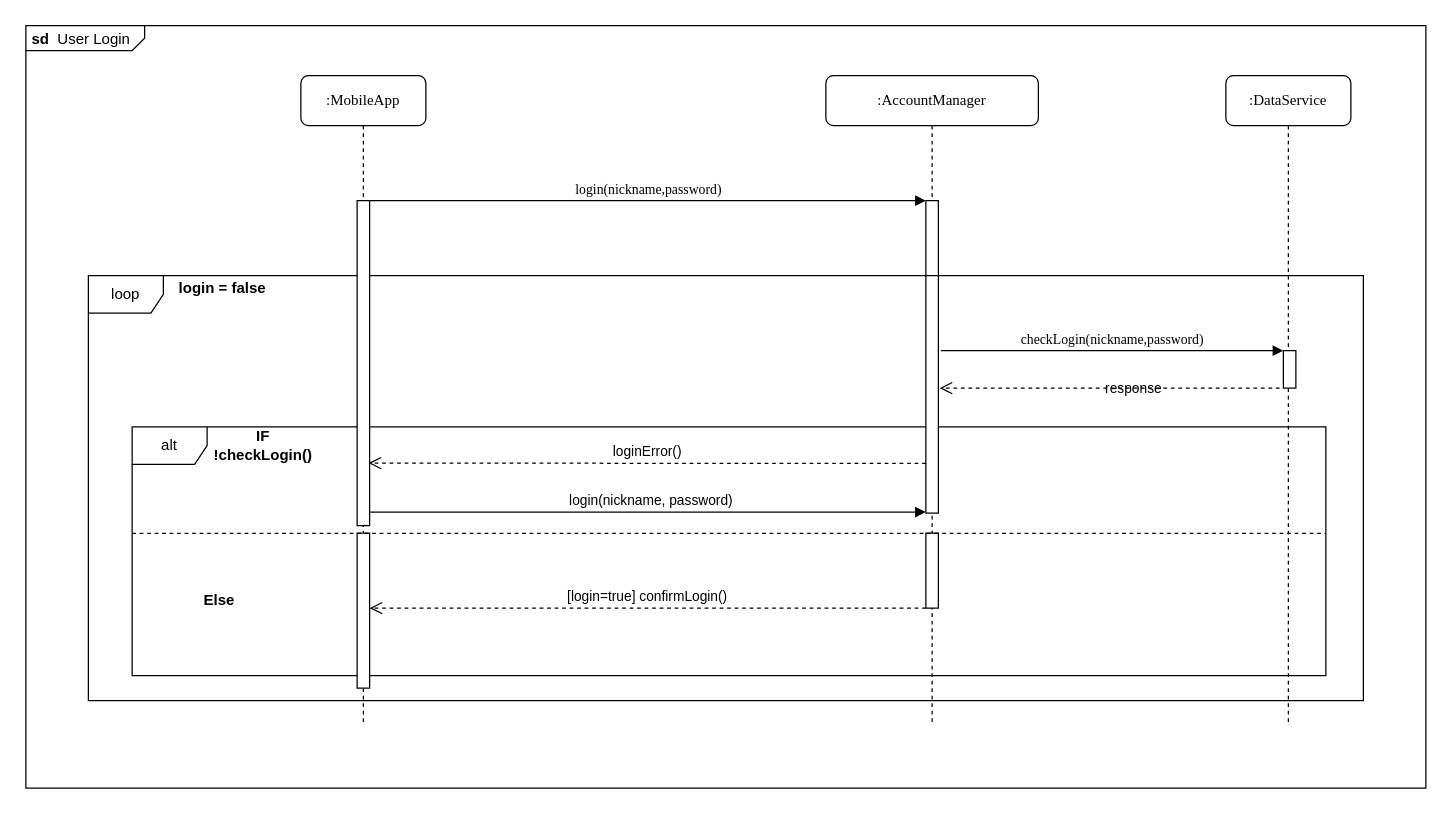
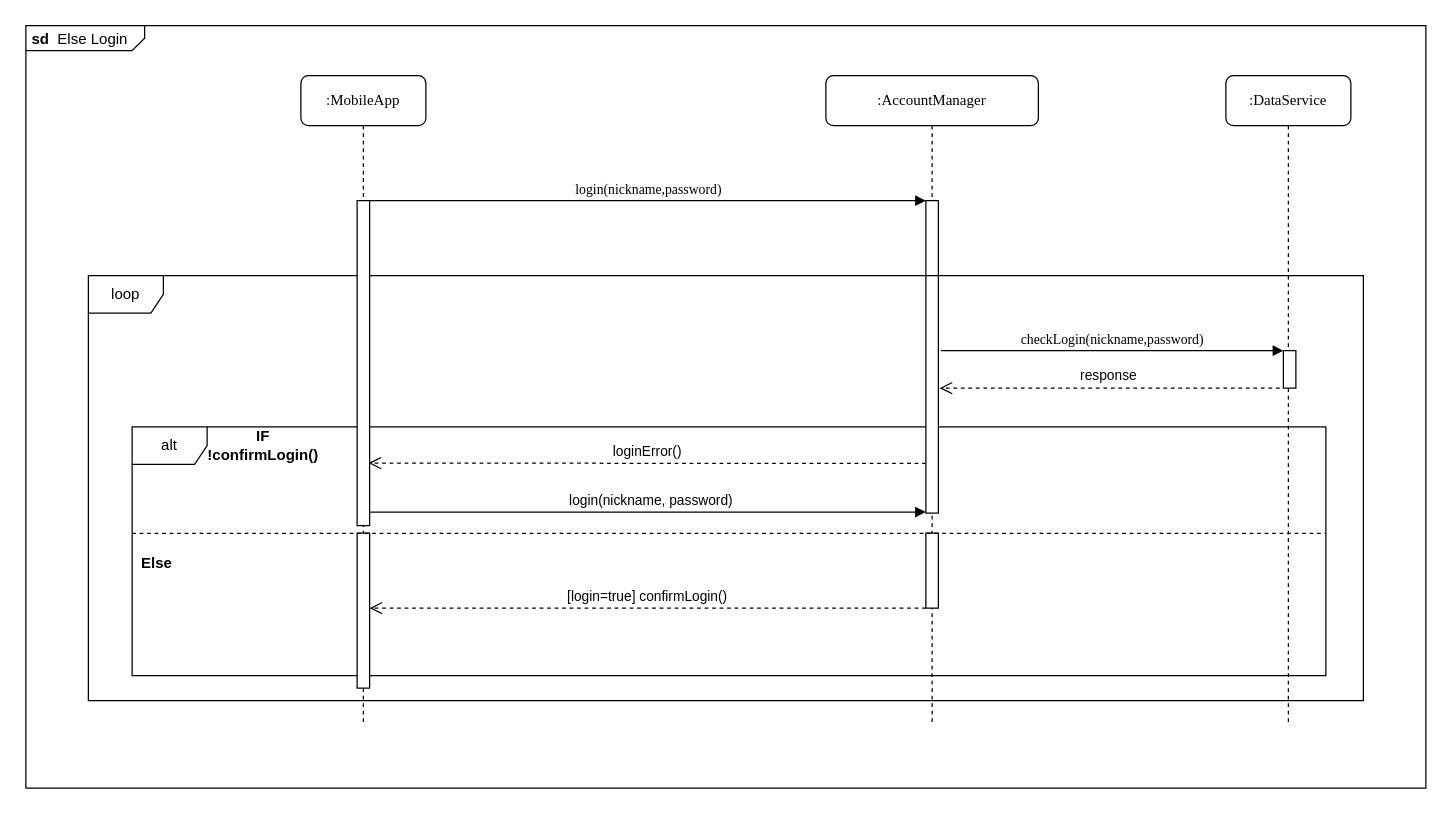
(79, 35) -> (77, 35)
(223, 288) -> none
(1133, 388) -> (1108, 376)
(263, 446) -> (263, 446)
(219, 601) -> (157, 563)
